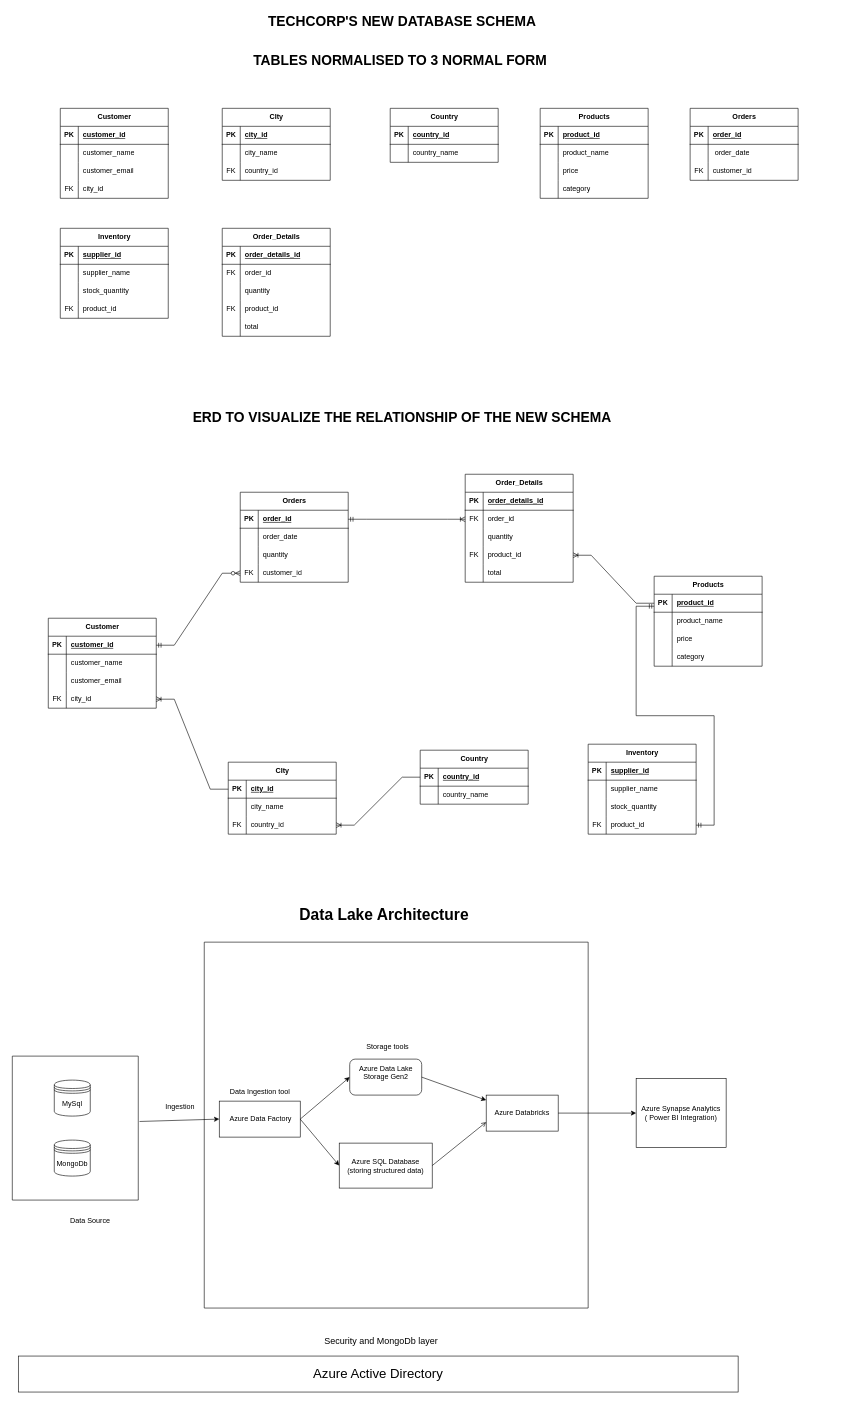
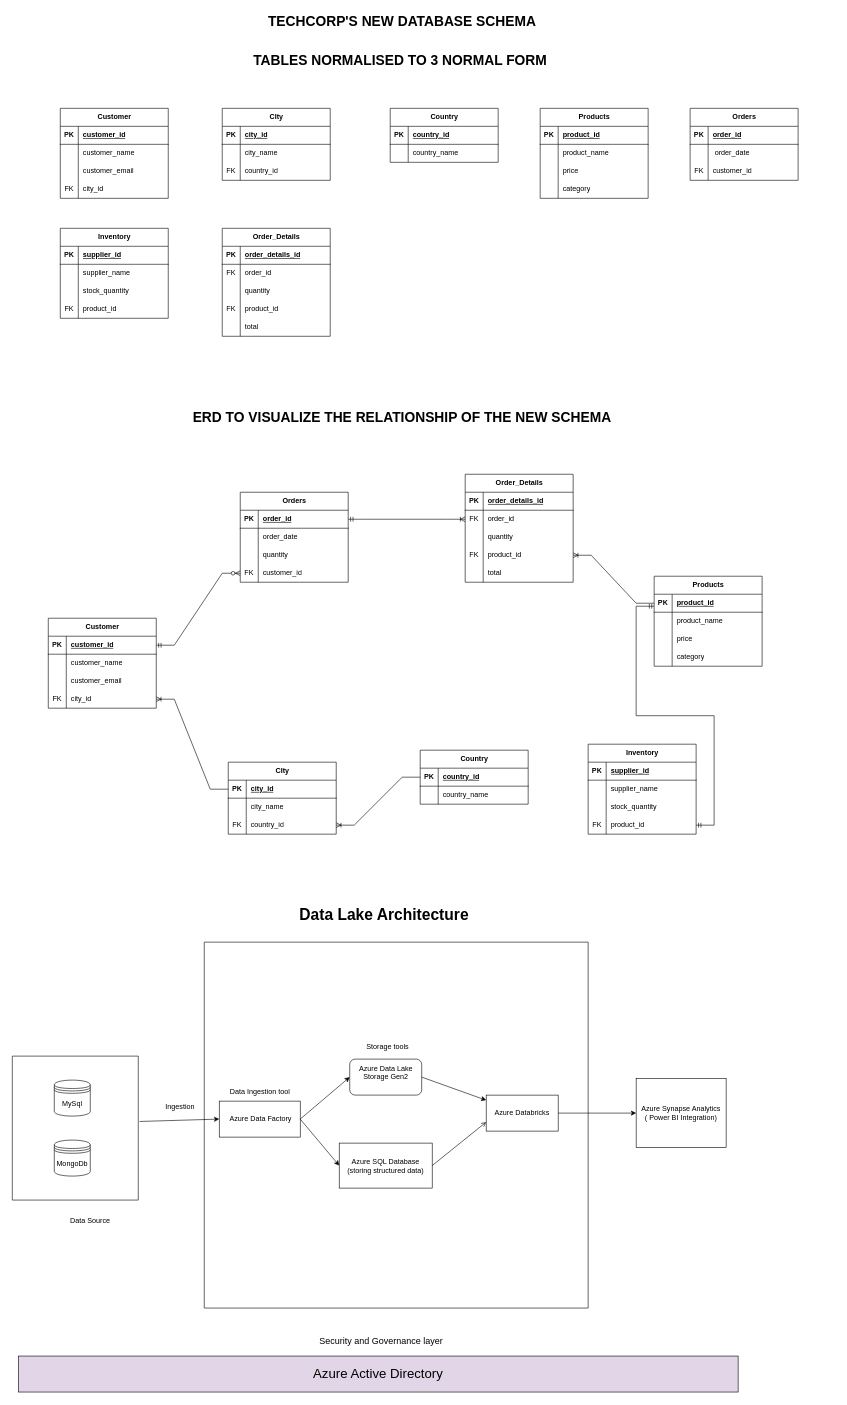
(381, 1341) -> (381, 1341)
(378, 1374) -> (378, 1374)
